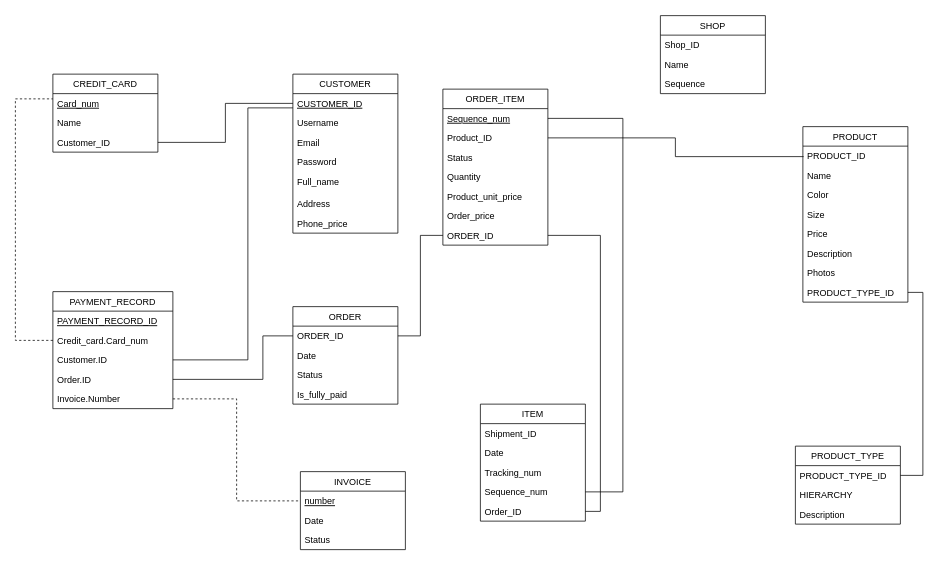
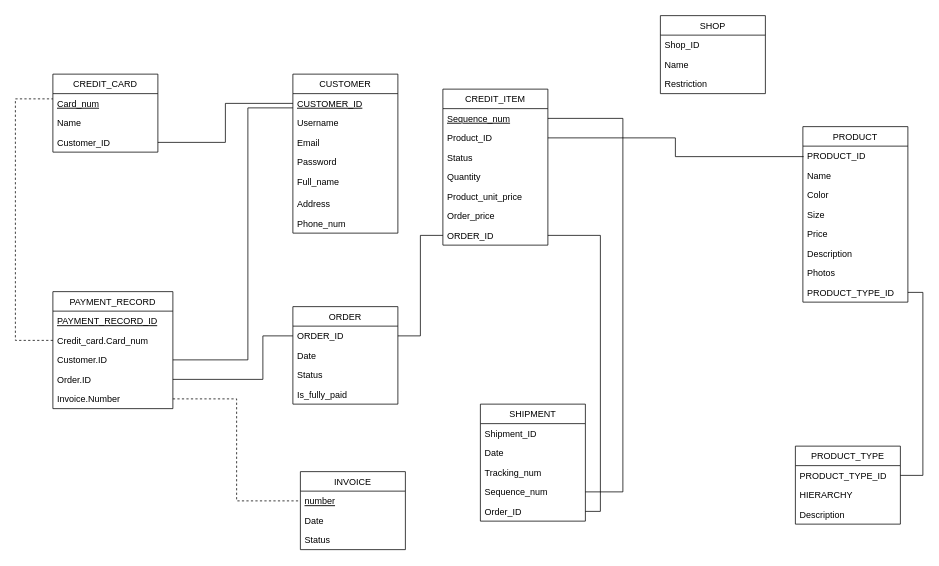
(685, 84) -> (690, 84)
(495, 99) -> (495, 99)
(324, 224) -> (320, 224)
(533, 414) -> (533, 414)
